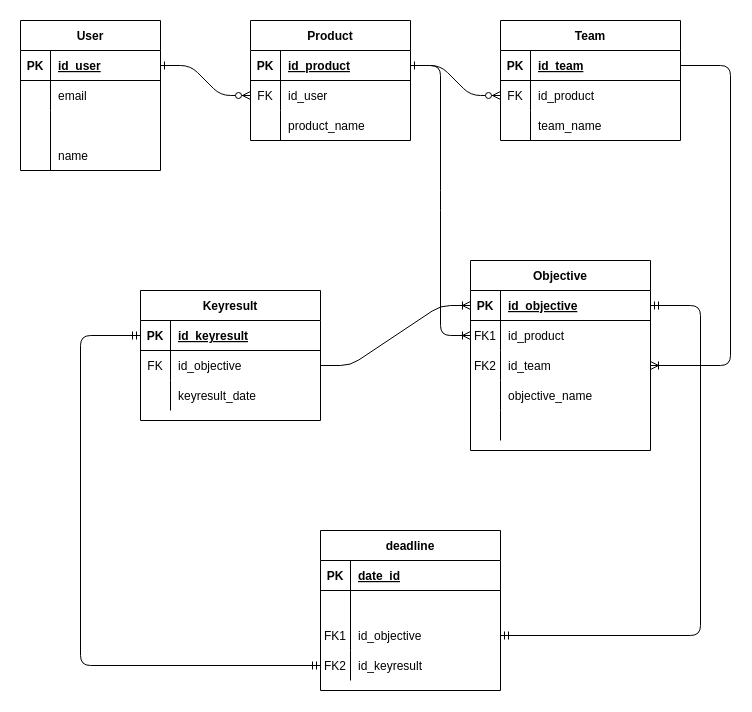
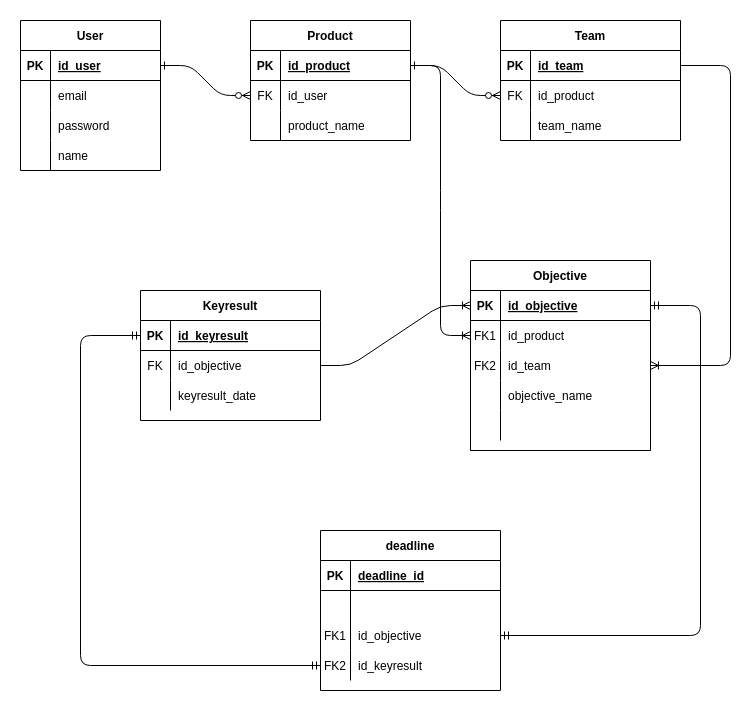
none -> (106, 126)
(380, 576) -> (390, 576)
